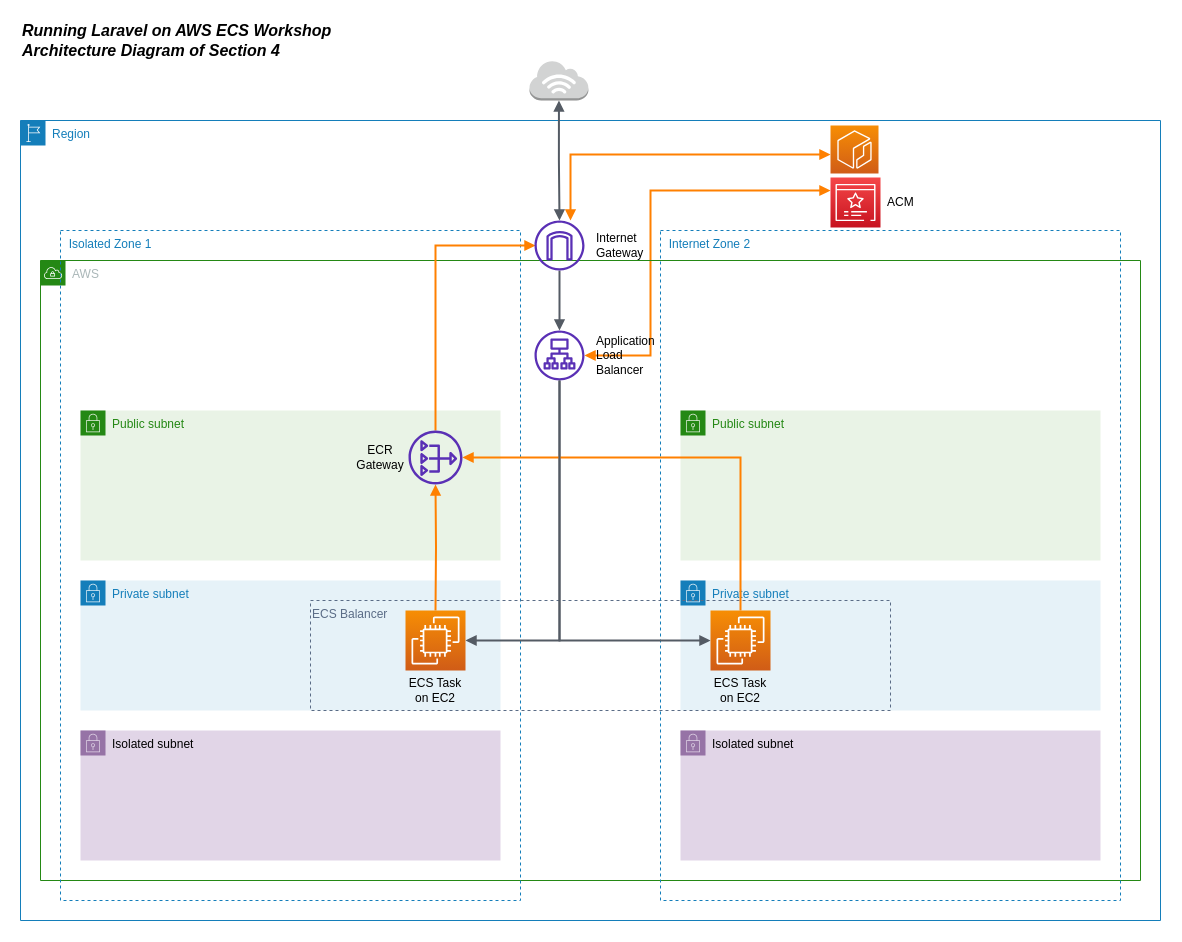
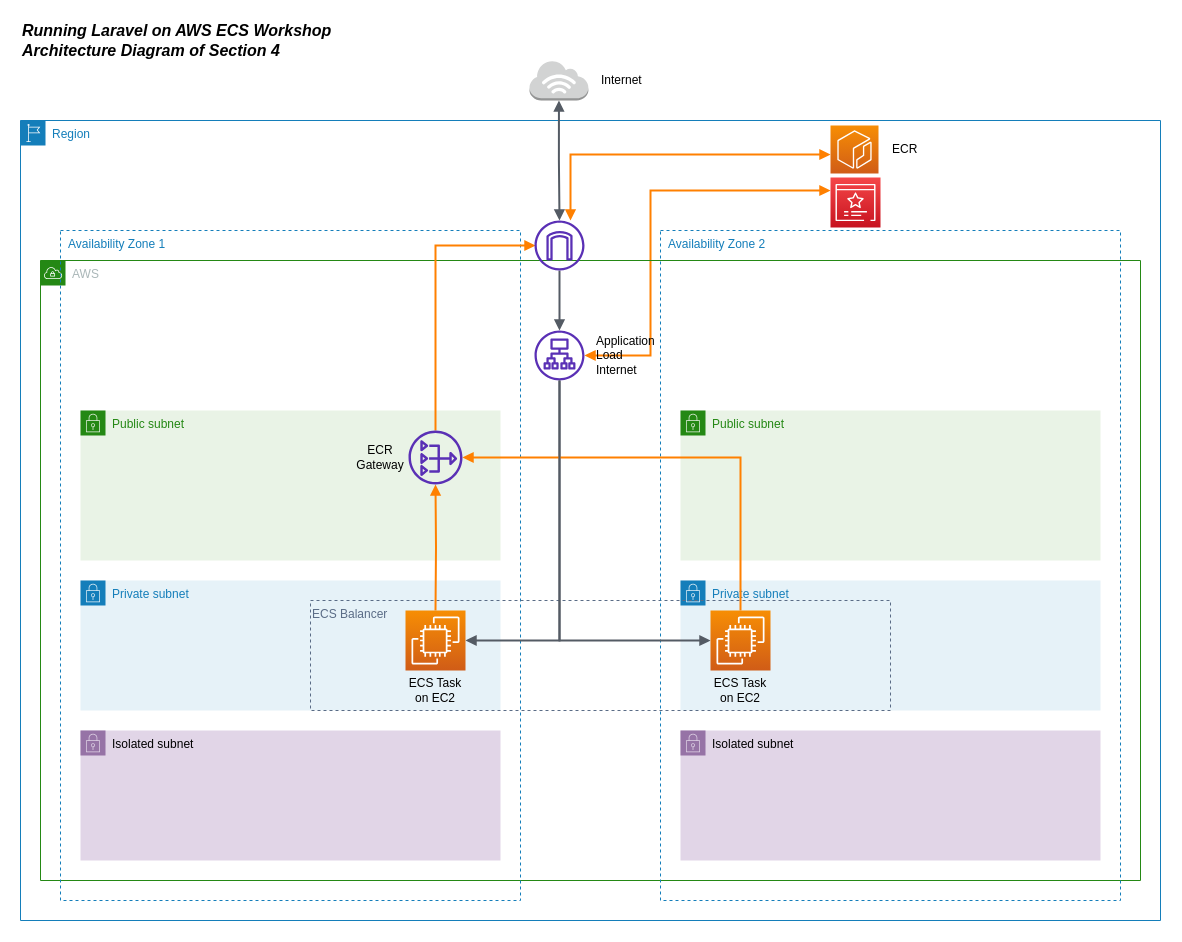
none -> (620, 81)
none -> (911, 150)
(906, 203) -> none
(108, 244) -> (115, 244)
(709, 244) -> (715, 244)
(615, 246) -> none
(616, 356) -> (616, 356)
